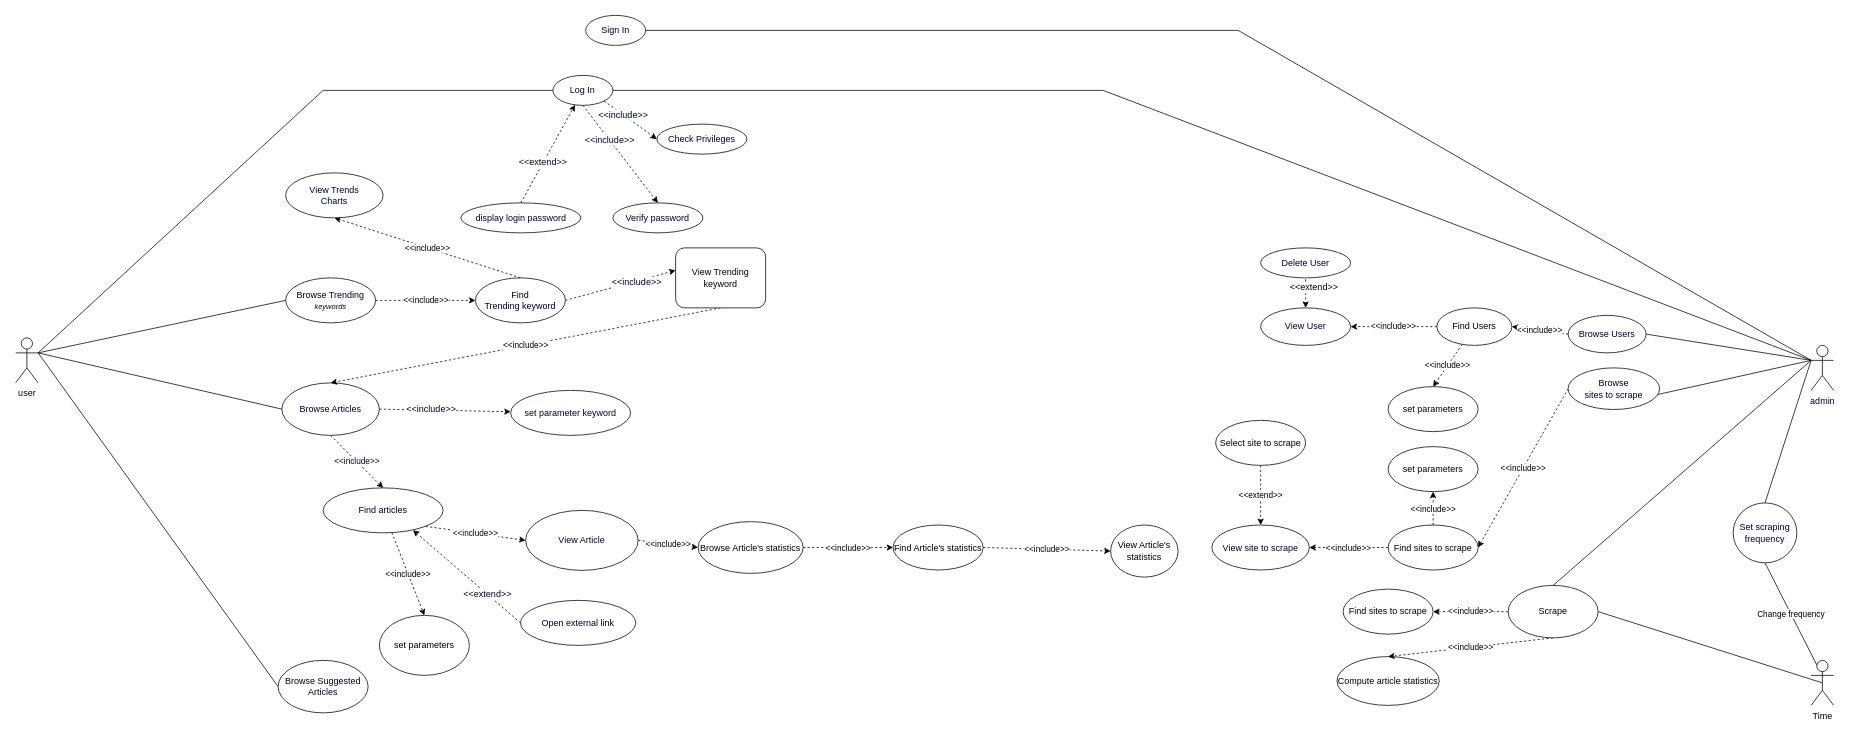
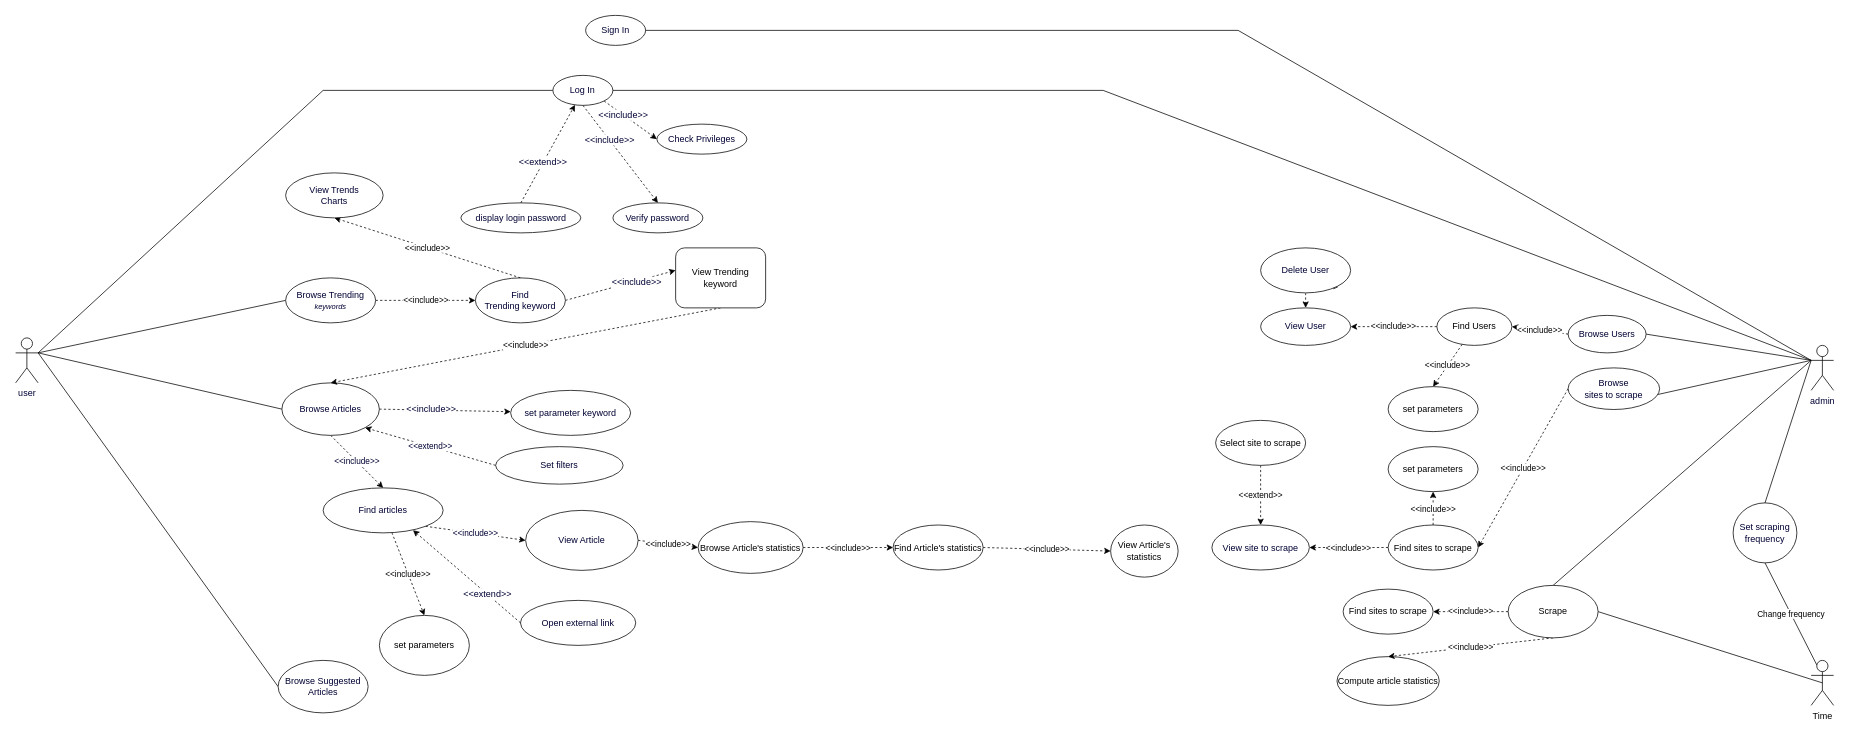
(1305, 263) -> (1305, 270)
none -> (433, 447)
none -> (559, 465)
